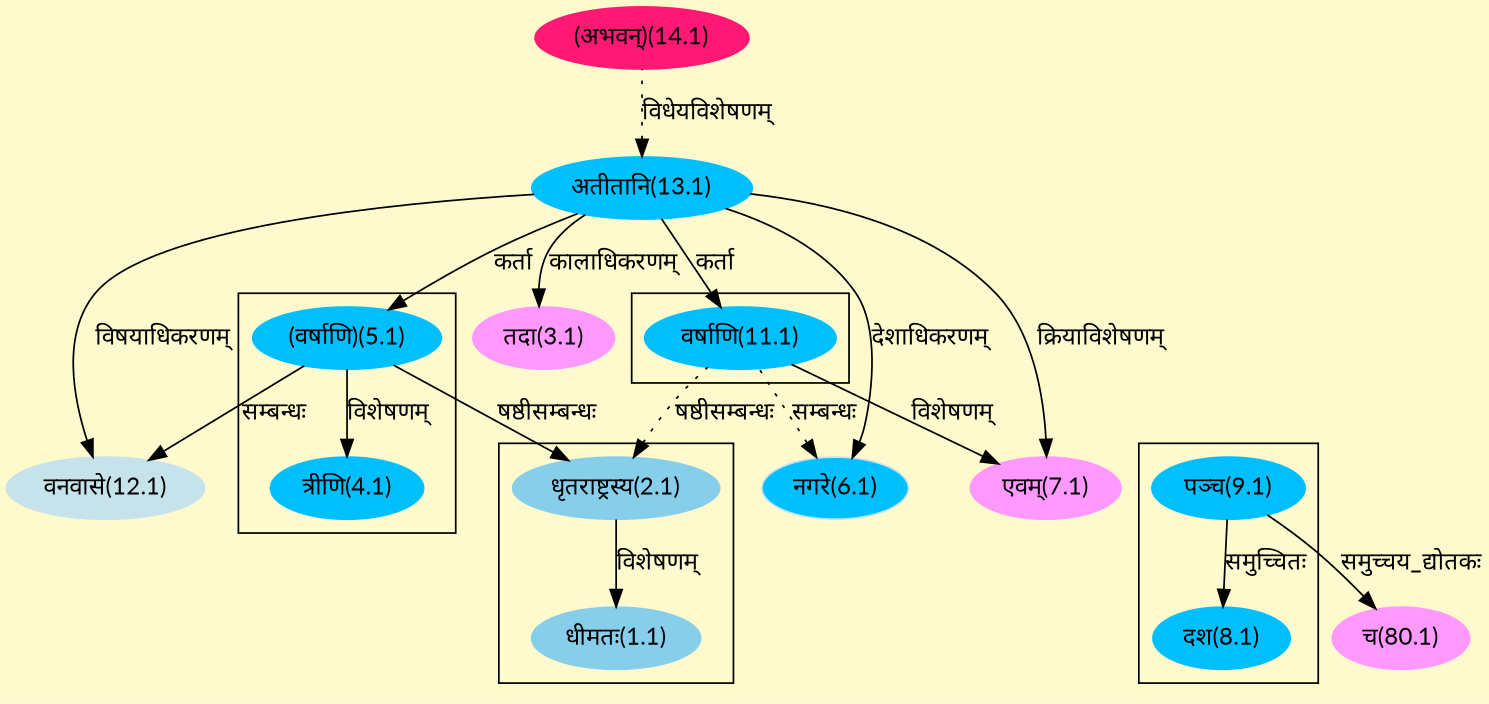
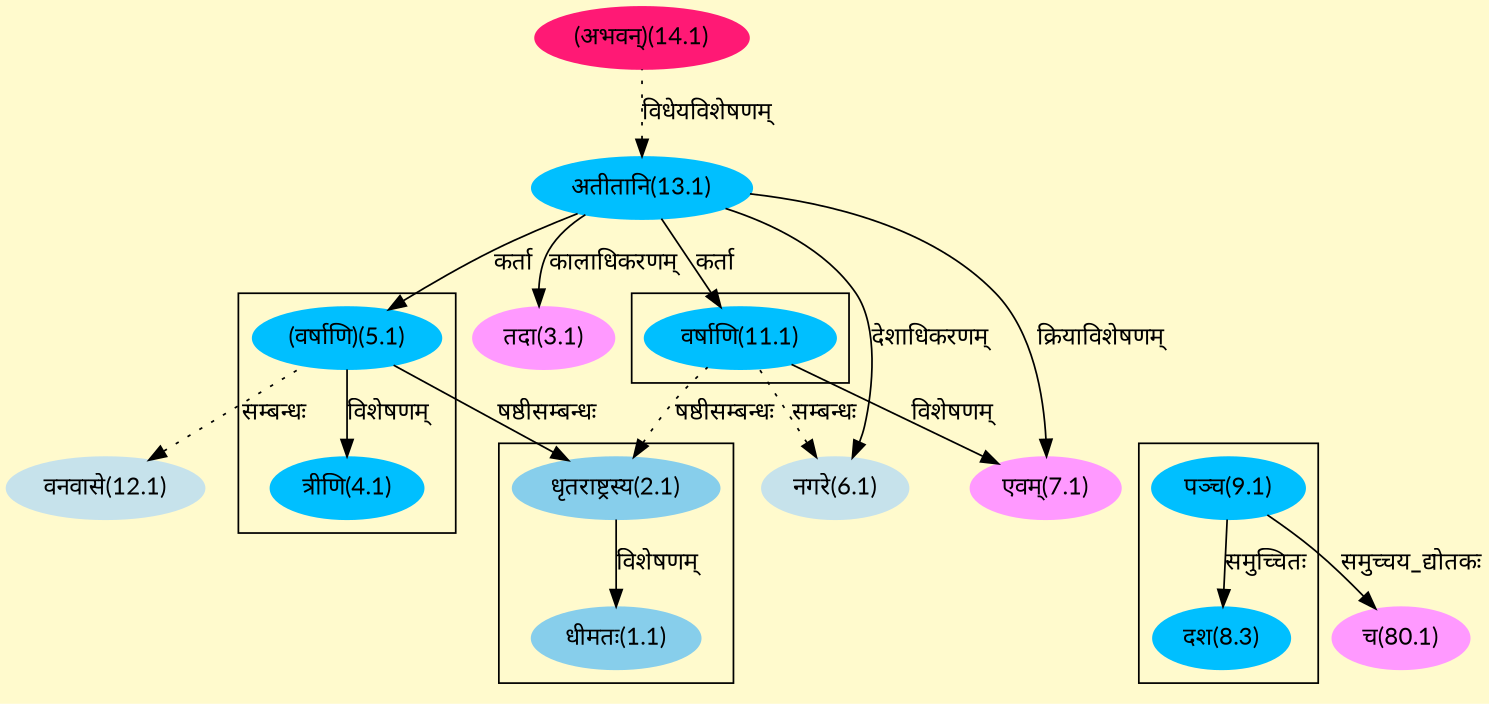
(232, 233) -> none
(227, 413) -> (227, 413)
(835, 488) -> (835, 488)
(1222, 638) -> (1222, 638)
